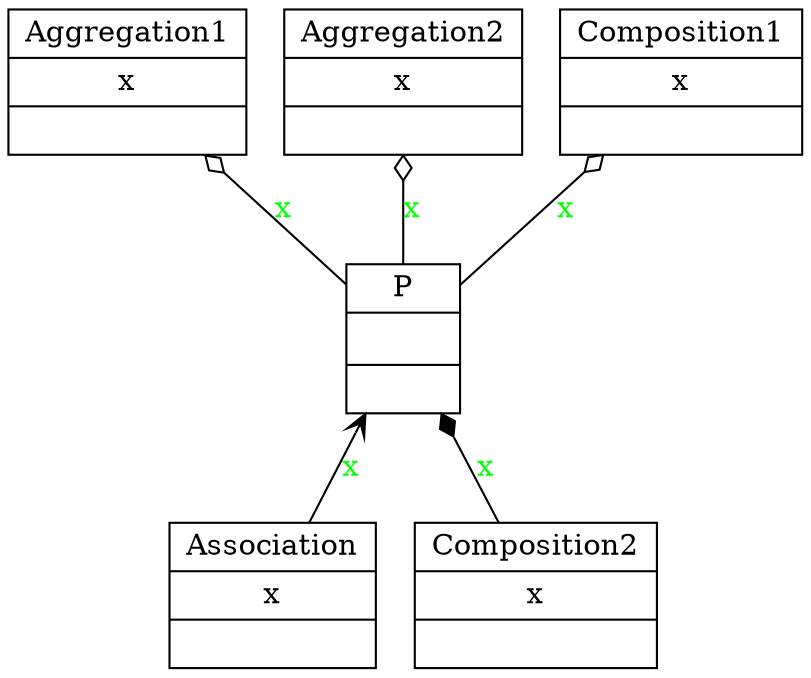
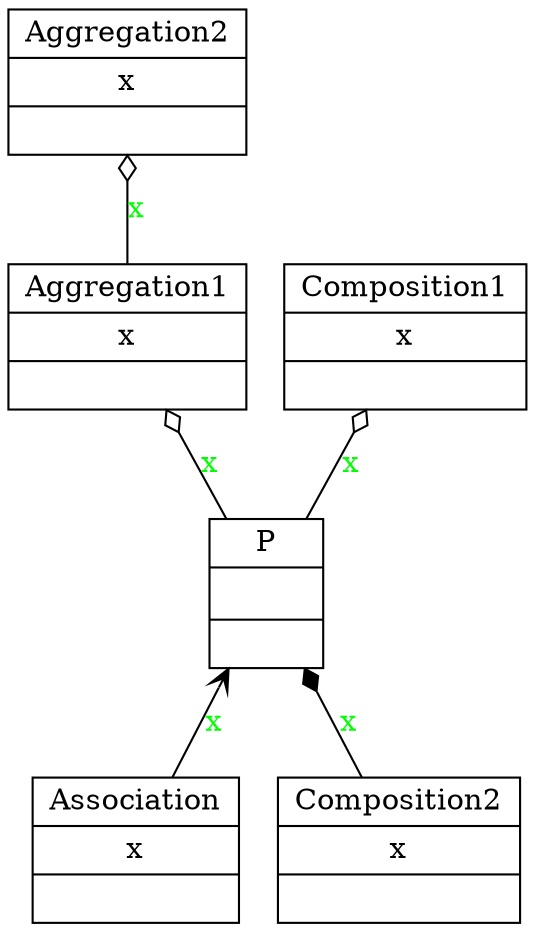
(403, 222) -> (127, 222)
